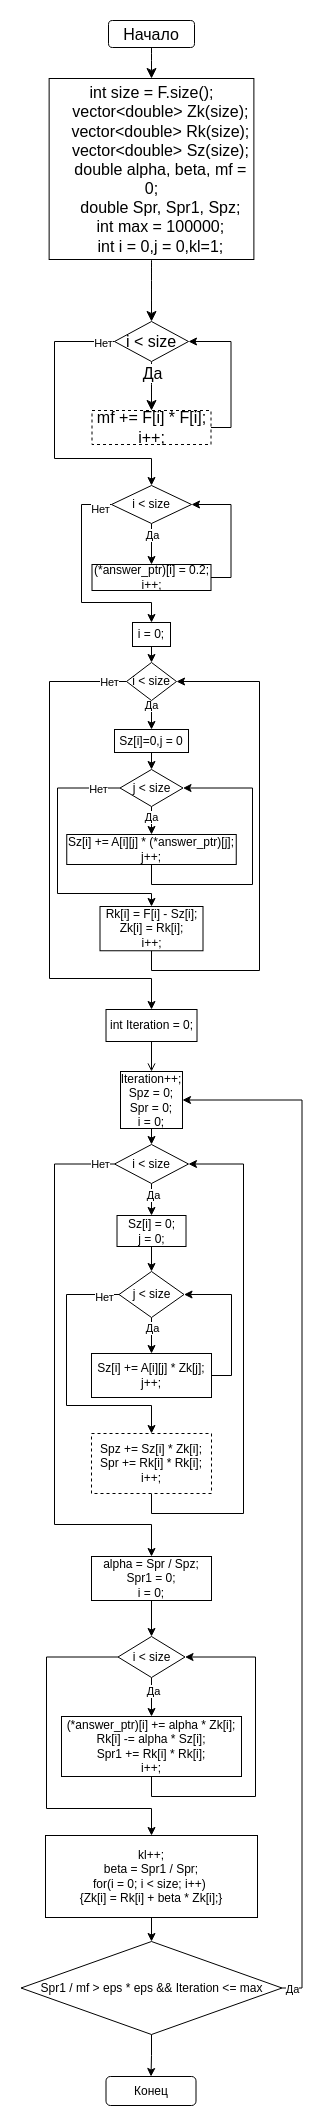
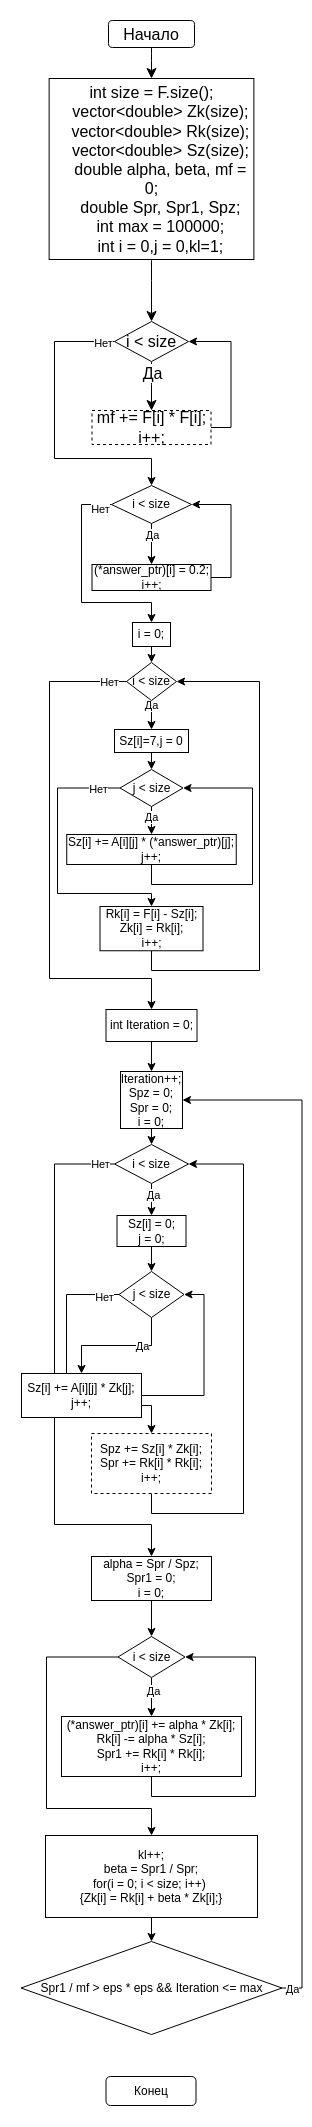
(152, 742) -> (152, 742)
(152, 1064) -> (152, 1063)
(152, 1376) -> (82, 1396)
(152, 2052) -> none
